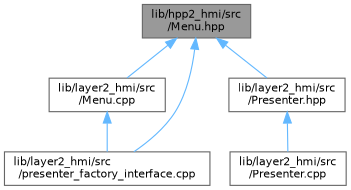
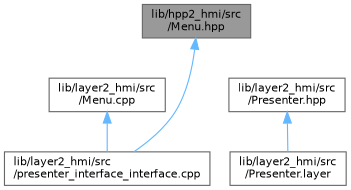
(147, 62) -> none
(246, 62) -> none
(107, 169) -> (107, 169)
(288, 169) -> (288, 169)
